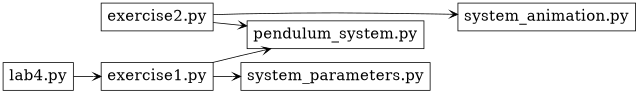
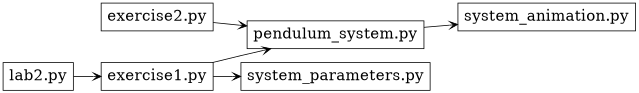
(332, 13) -> (437, 26)
(38, 76) -> (38, 76)
